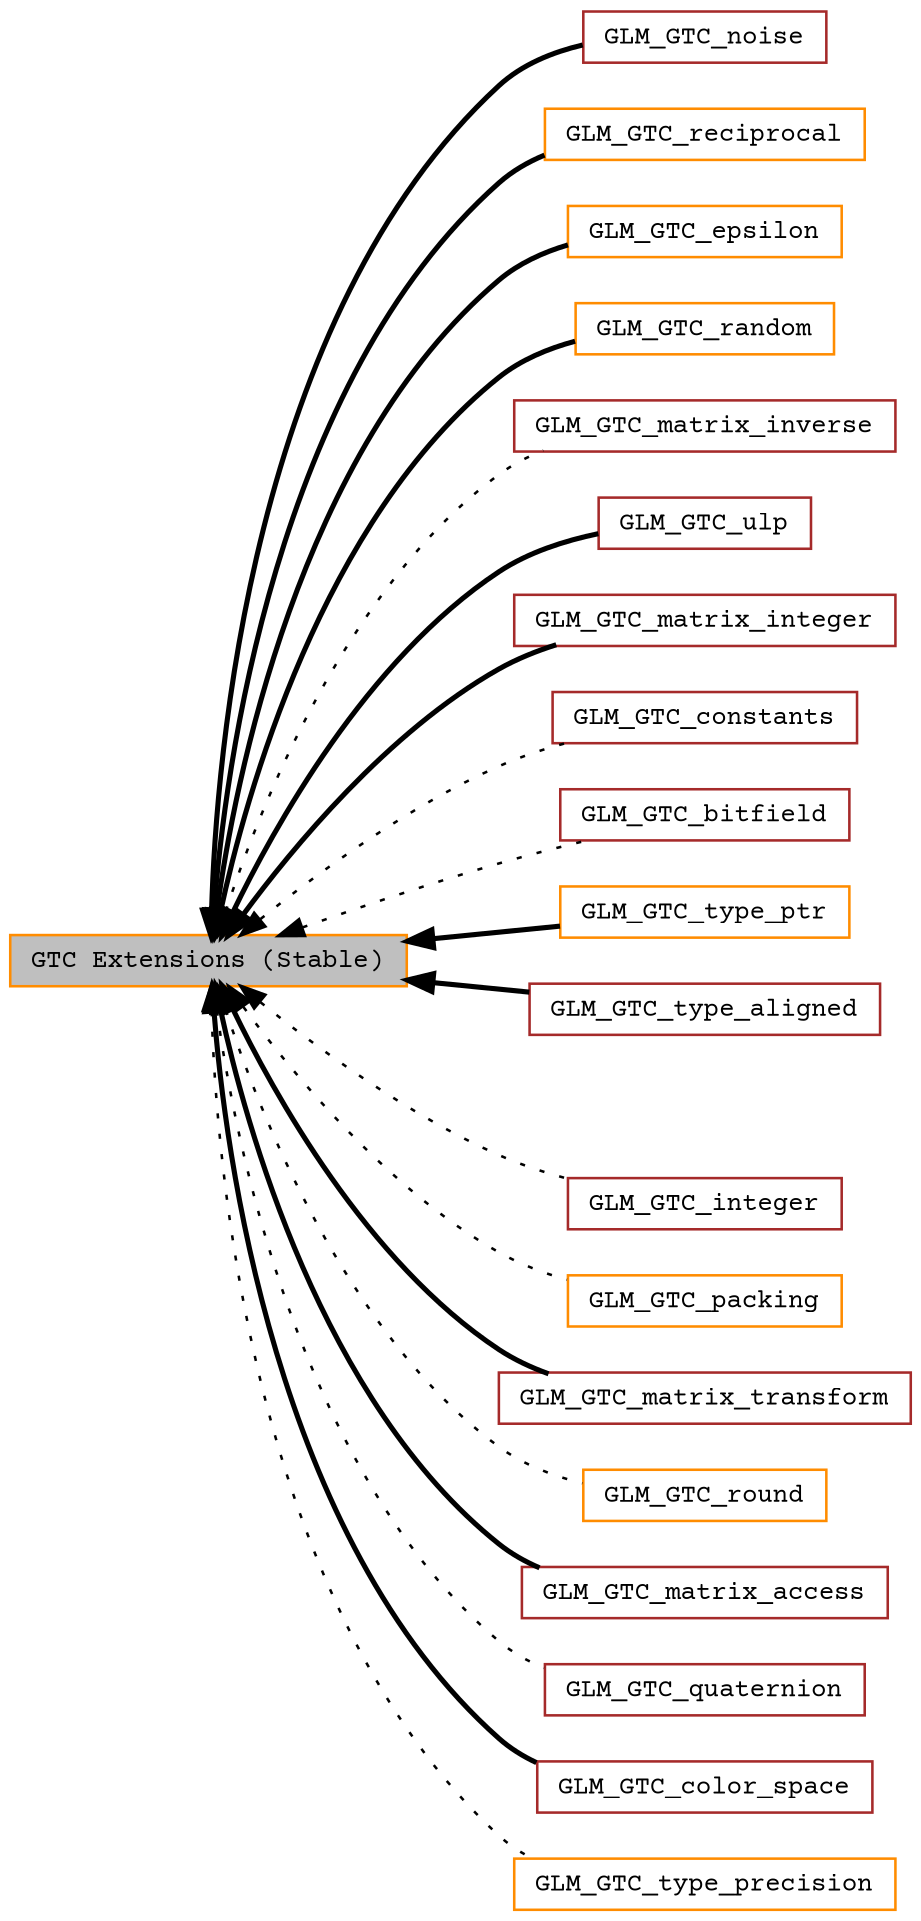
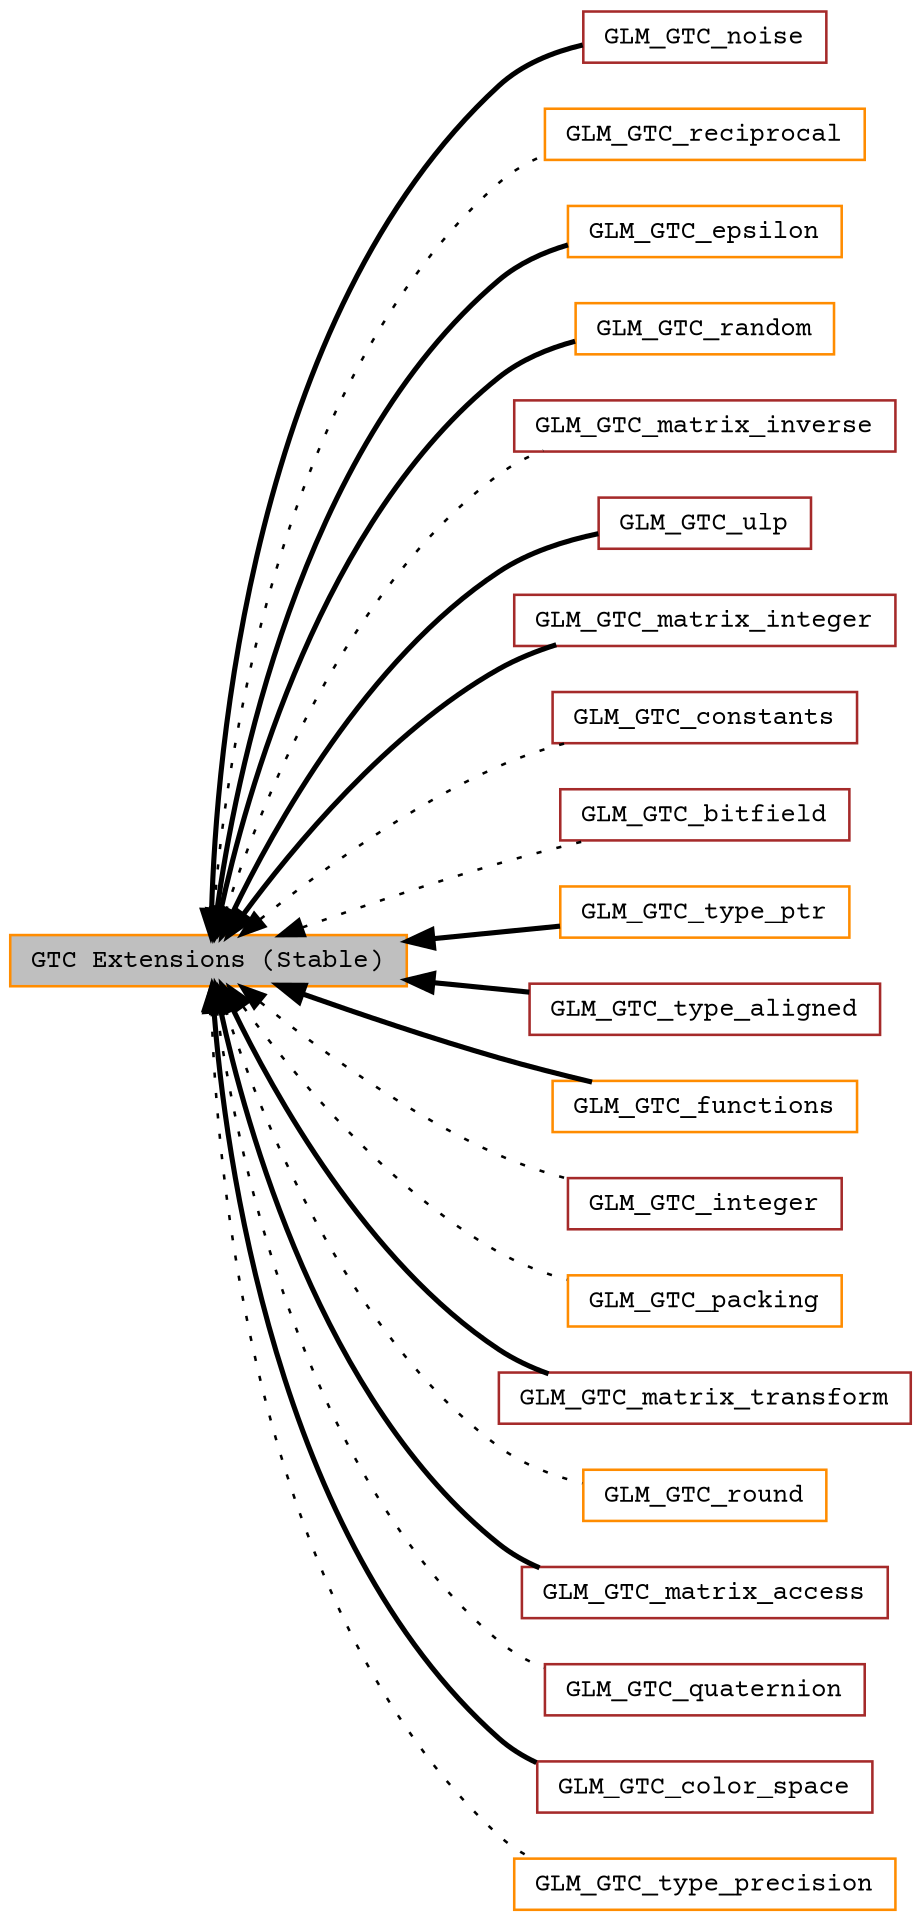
(302, 495) -> (302, 495)
none -> (705, 1106)
